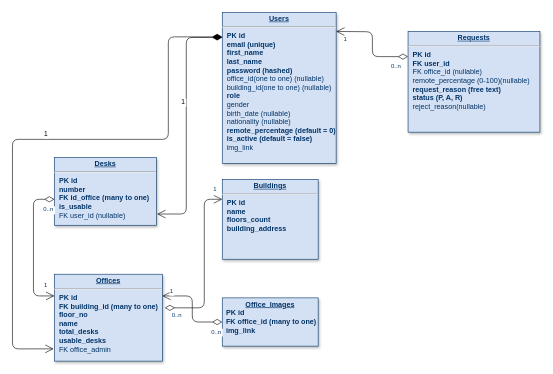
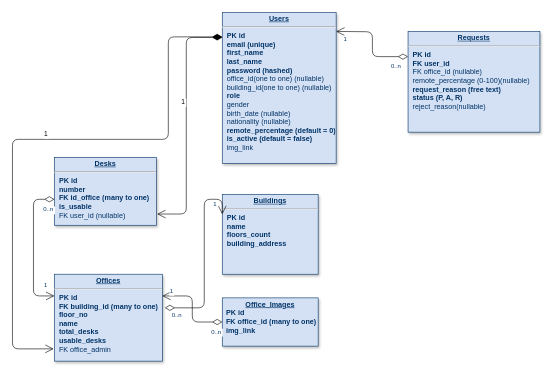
(270, 220) -> (270, 235)
